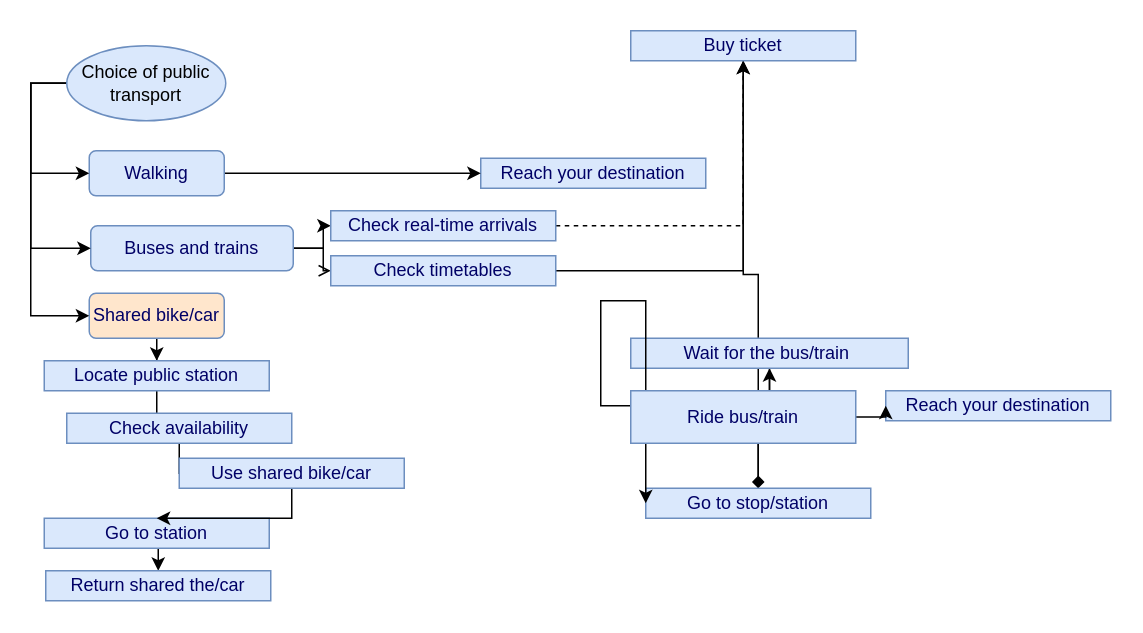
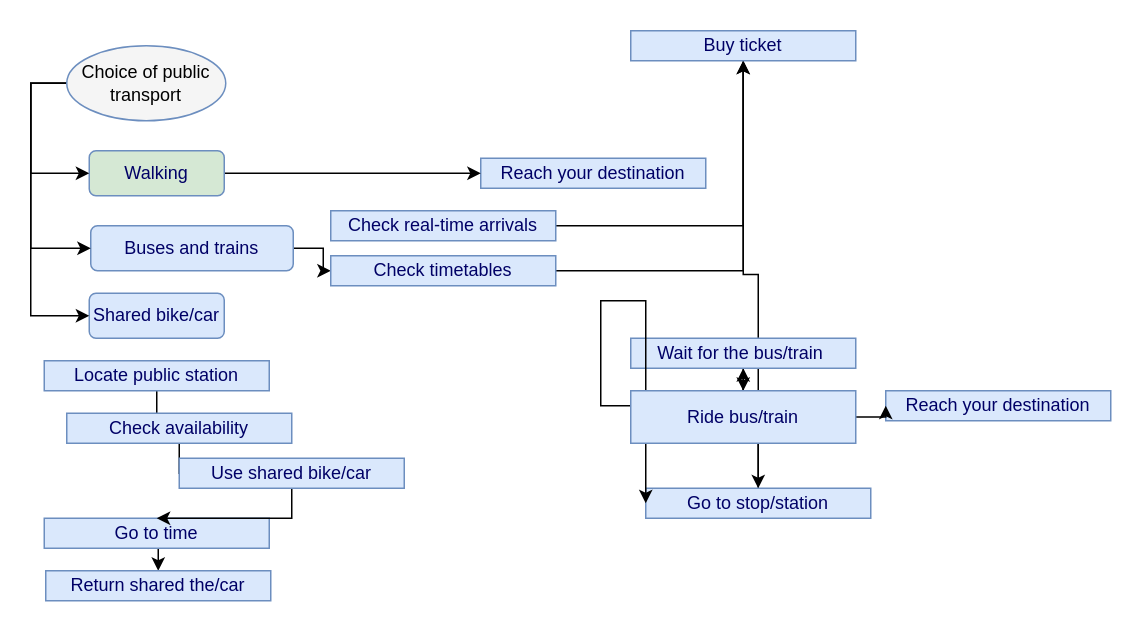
(146, 83) -> (146, 83)
(157, 173) -> (157, 173)
(649, 226) -> (649, 226)
(323, 235) -> none
(323, 270) -> (323, 269)
(157, 316) -> (157, 316)
(157, 349) -> none
(758, 352) -> (758, 352)
(770, 353) -> (743, 353)
(157, 533) -> (157, 533)
